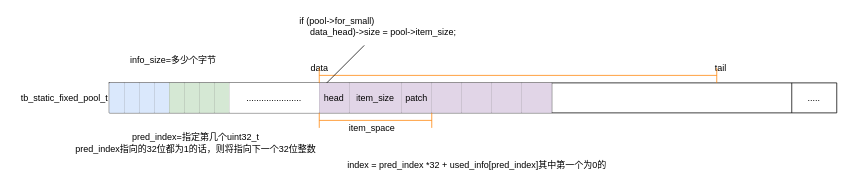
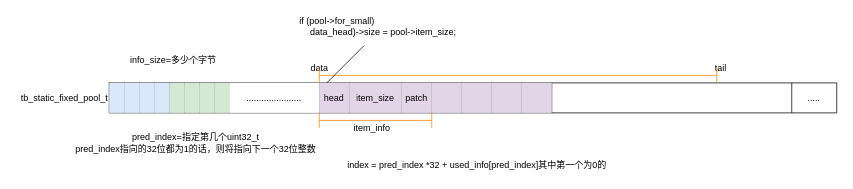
(372, 128) -> (372, 128)
